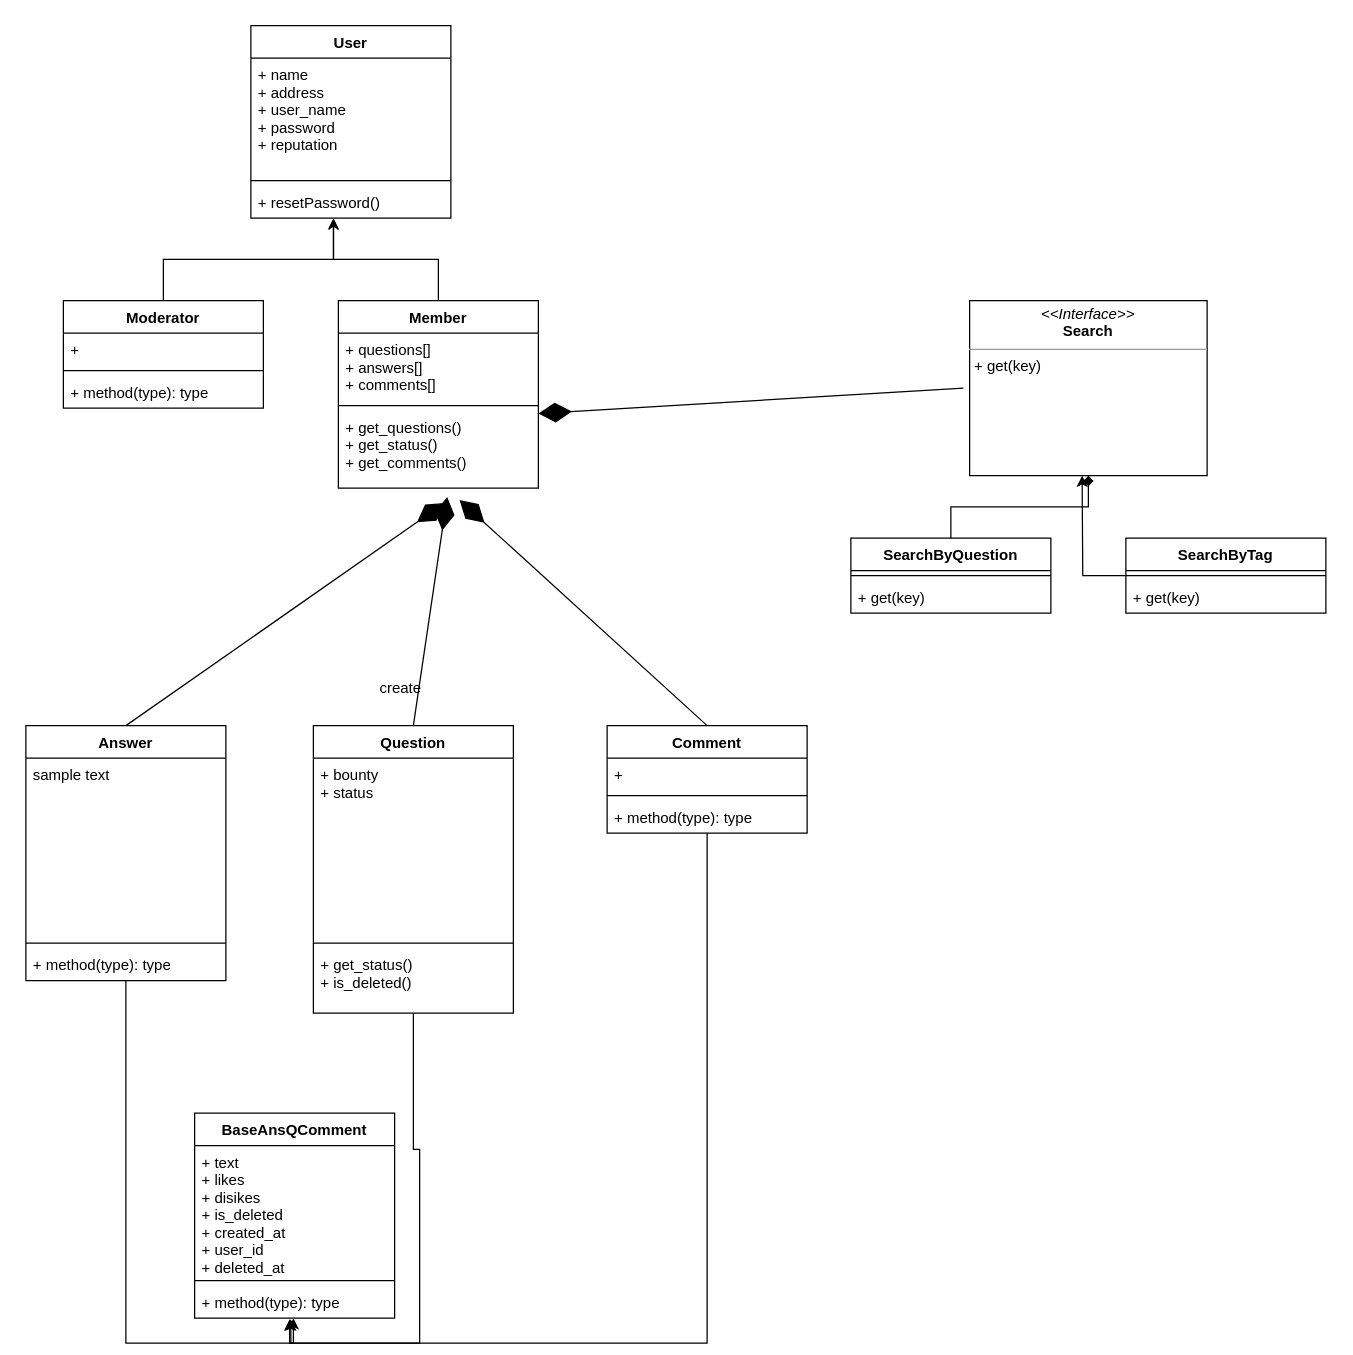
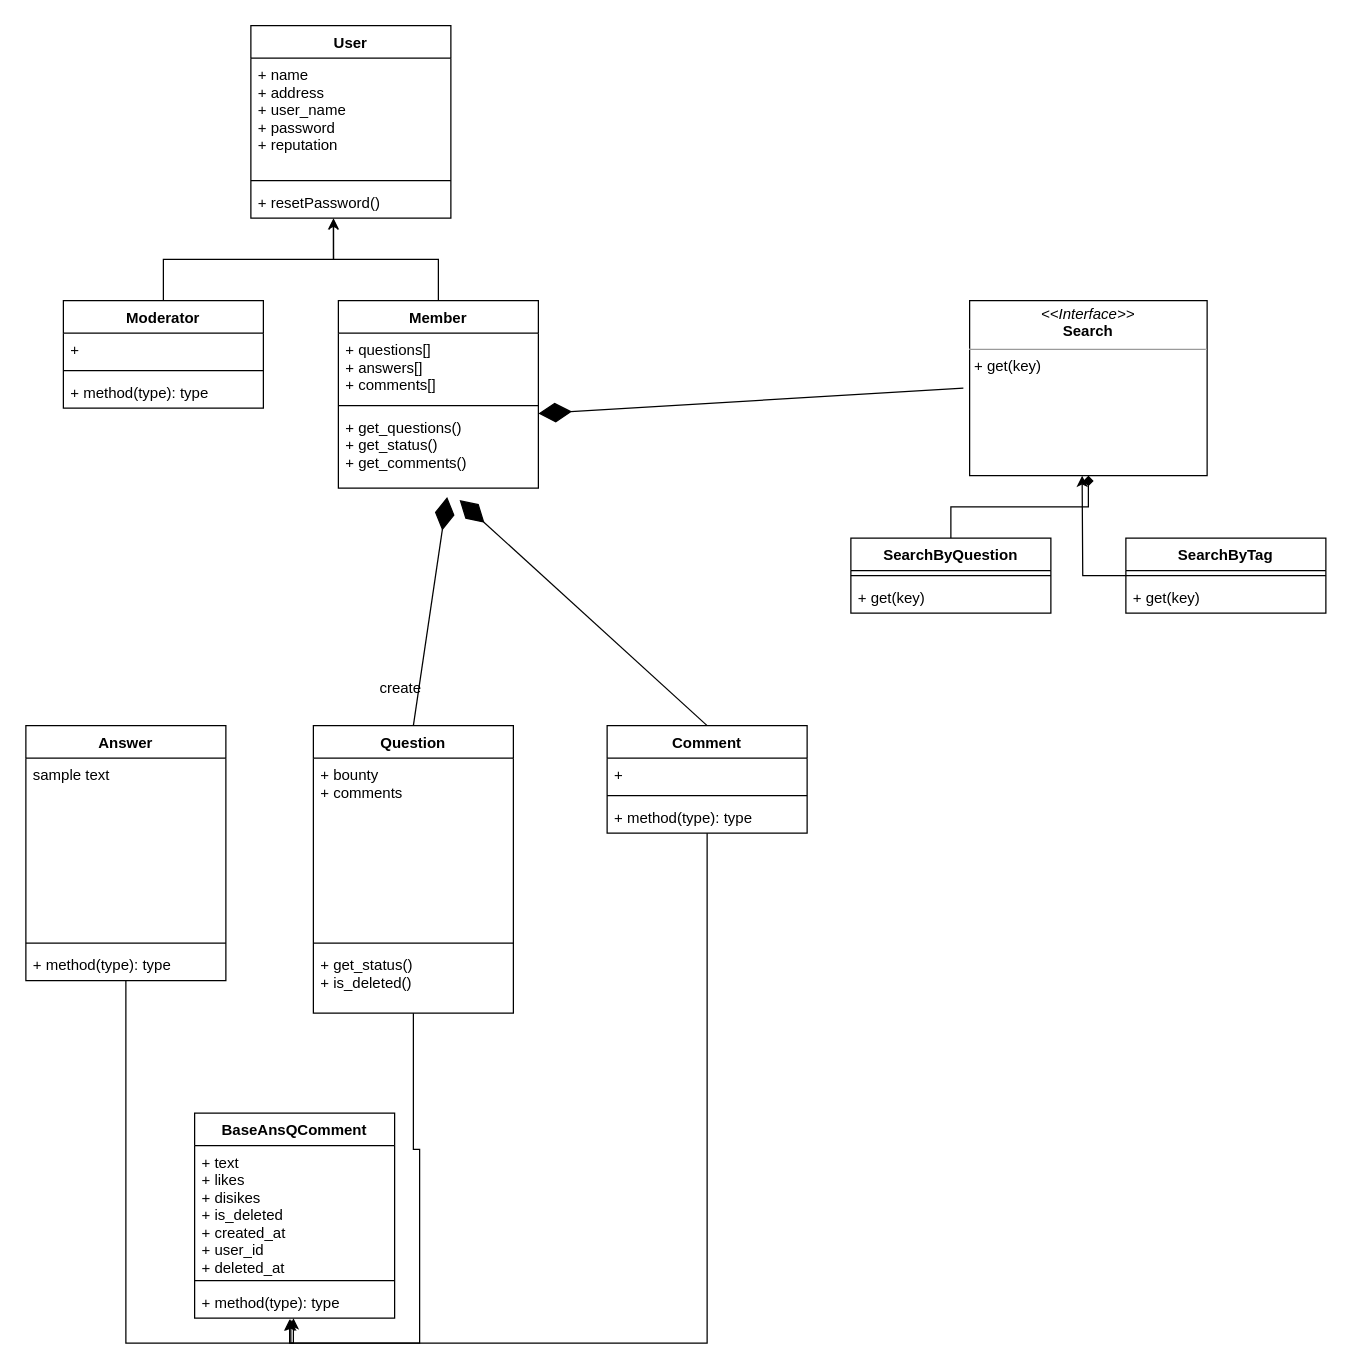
(272, 624) -> none
(352, 775) -> (352, 775)
